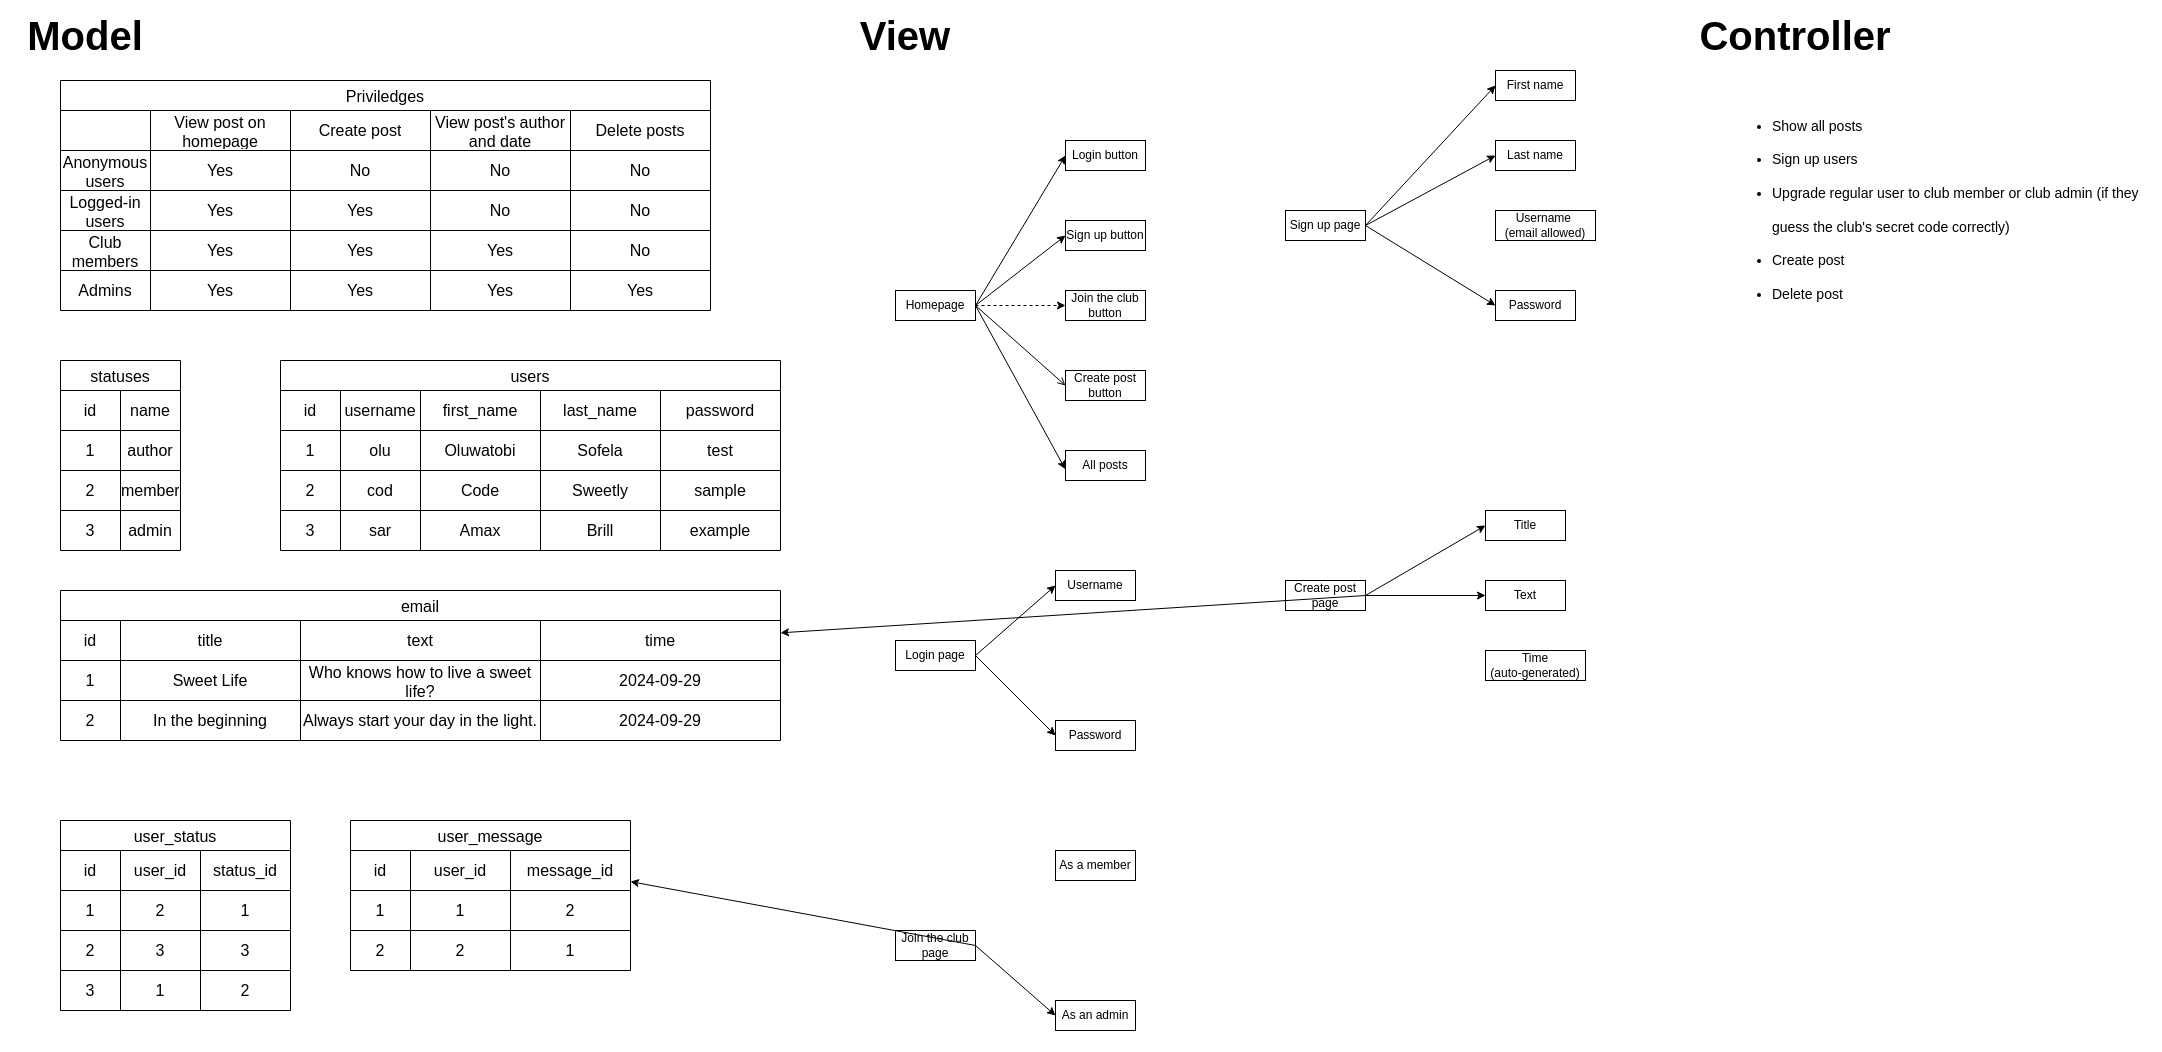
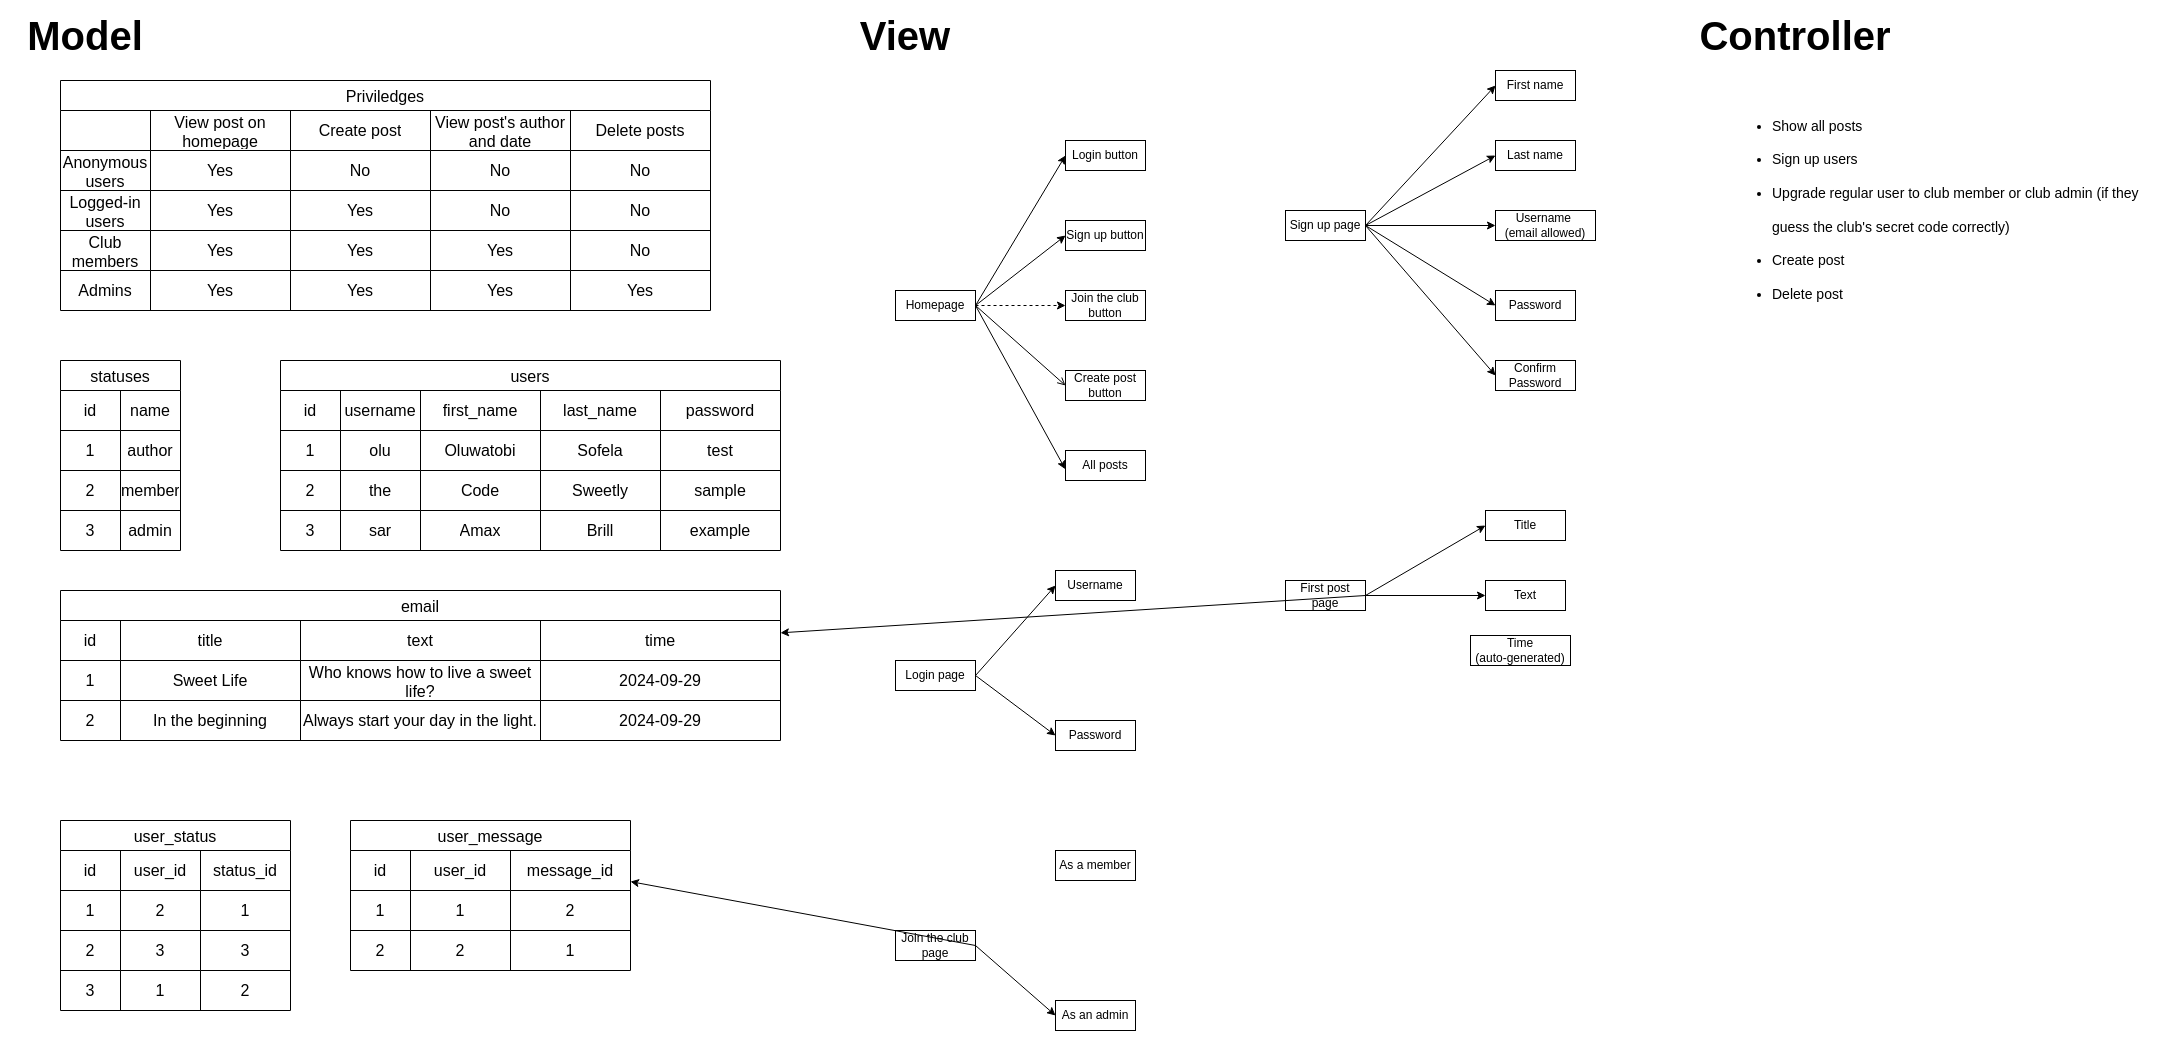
none -> (1429, 226)
none -> (1430, 300)
none -> (1536, 376)
(381, 491) -> (381, 491)
(1326, 596) -> (1326, 596)
(936, 656) -> (936, 676)
(1536, 666) -> (1521, 651)
